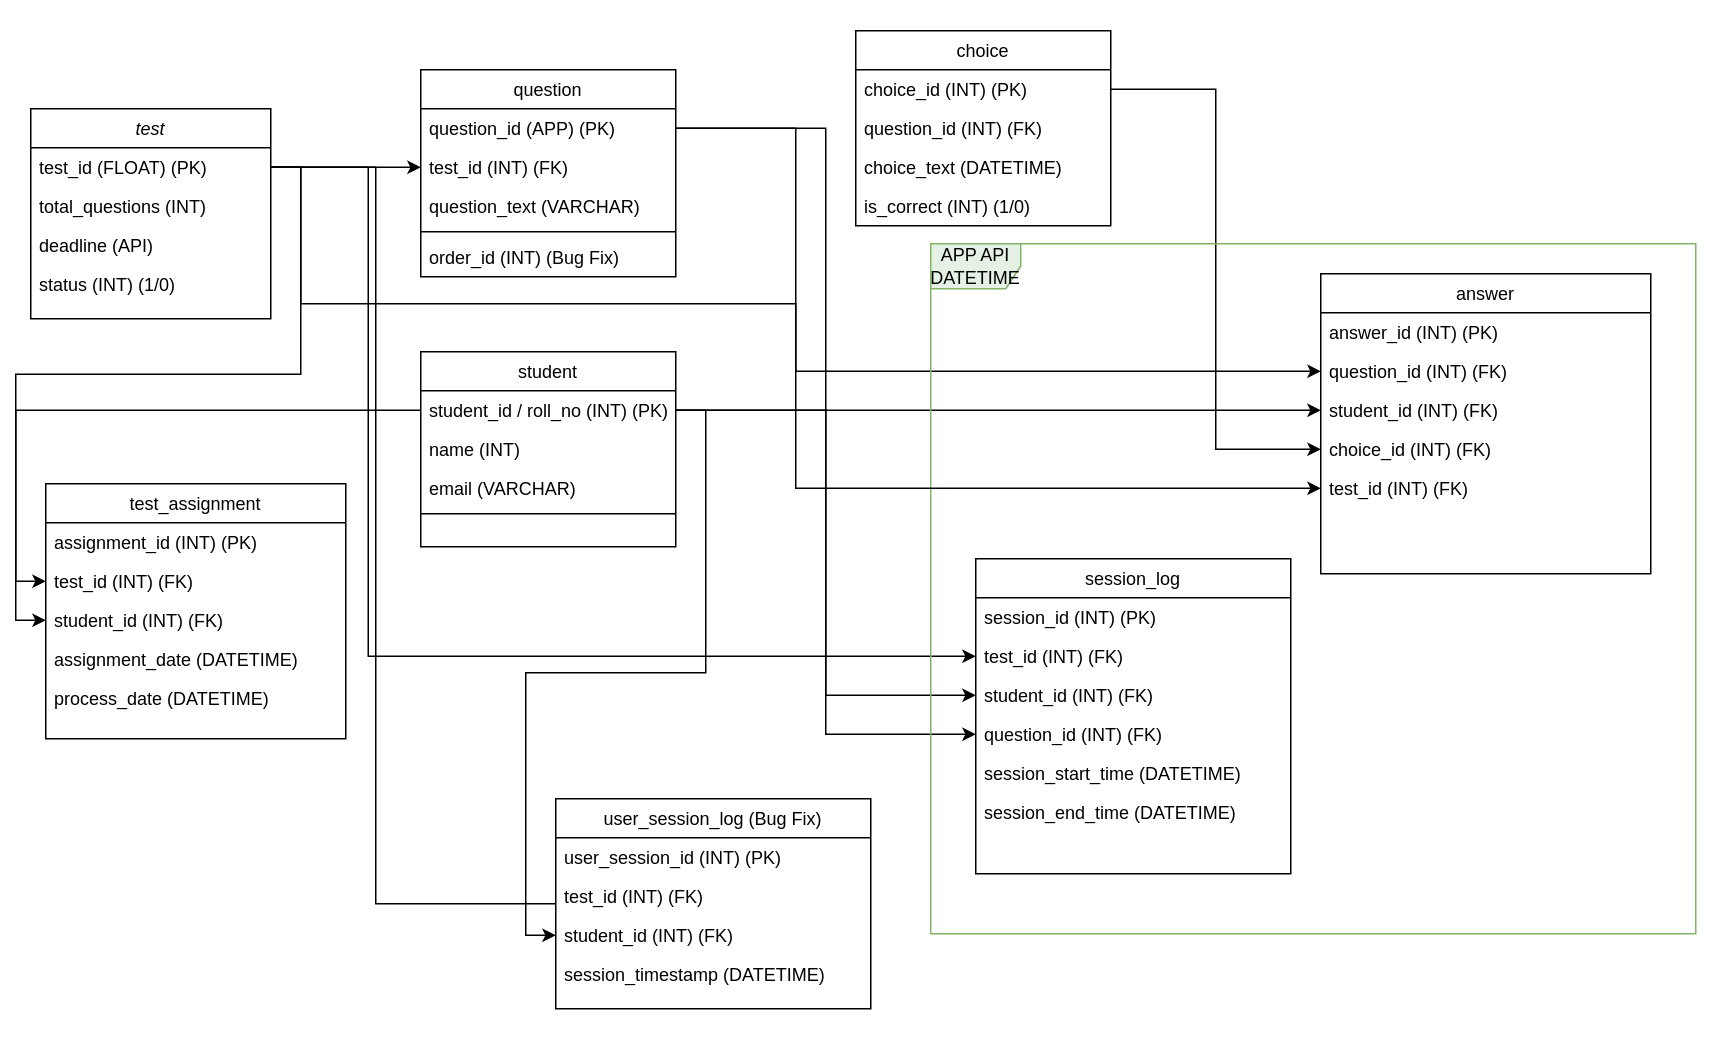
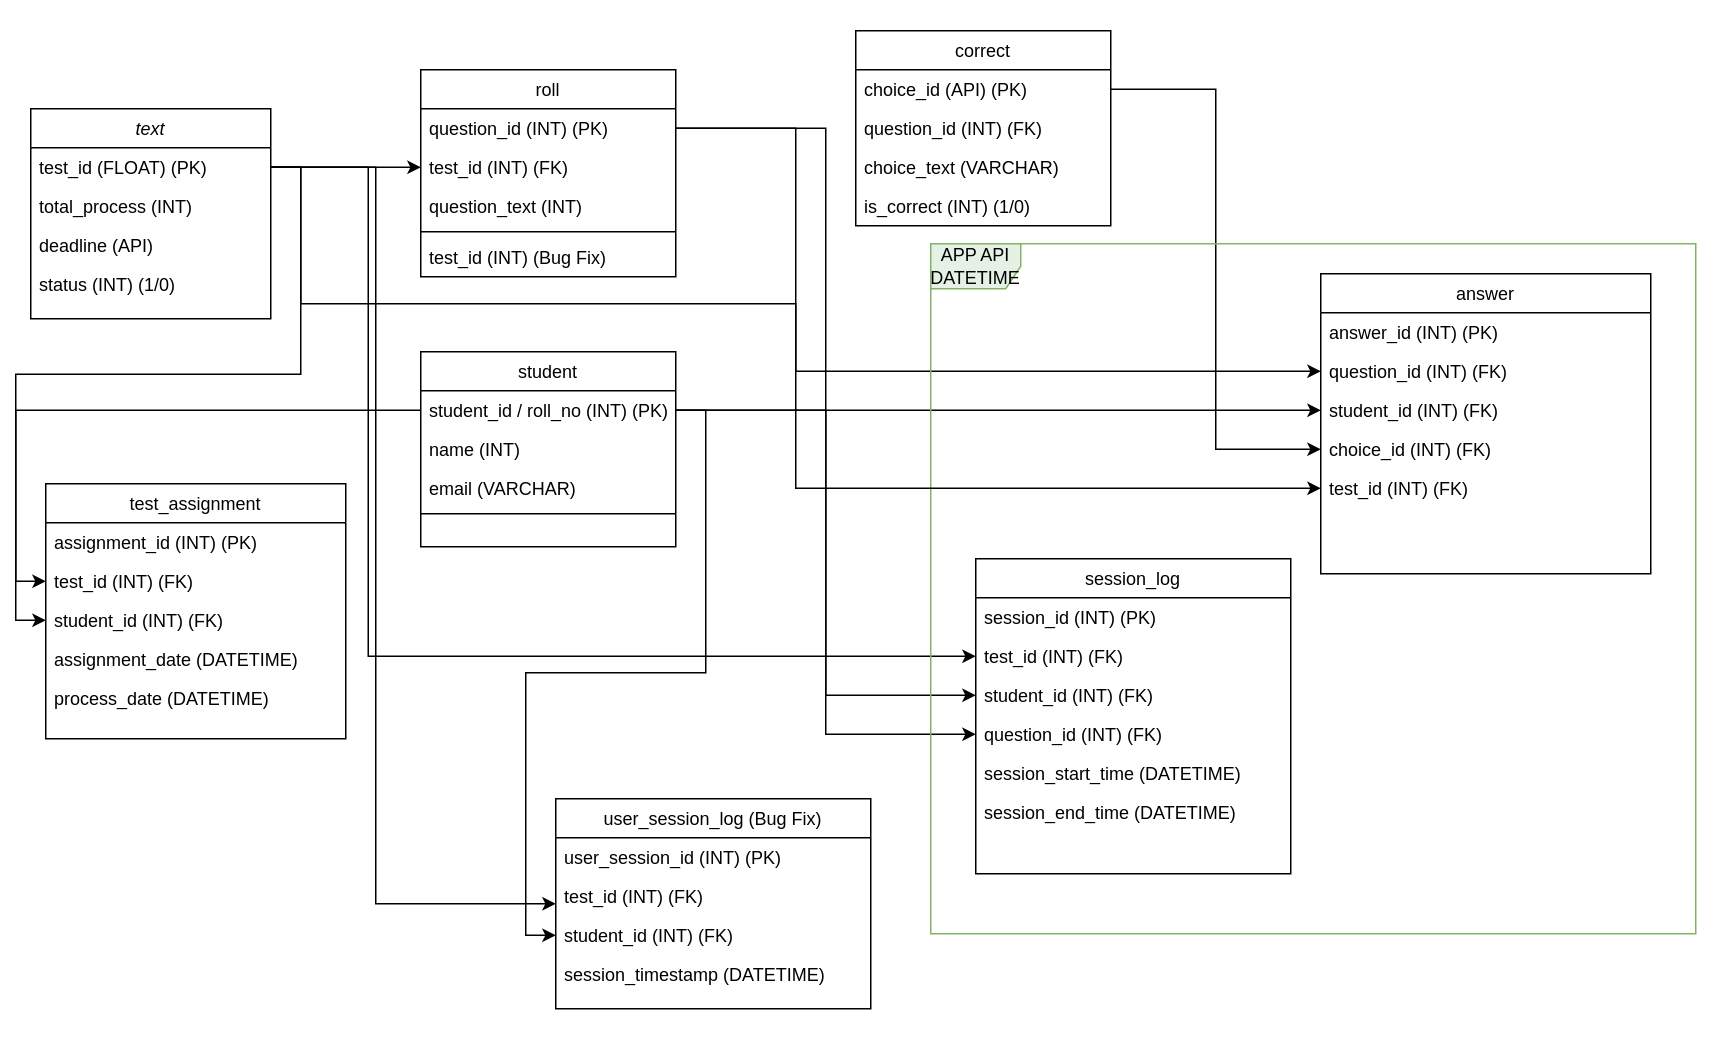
(983, 51) -> (983, 51)
(548, 90) -> (548, 90)
(955, 90) -> (955, 90)
(150, 129) -> (150, 129)
(531, 129) -> (531, 129)
(970, 168) -> (965, 168)
(138, 207) -> (130, 207)
(540, 207) -> (520, 207)
(538, 258) -> (533, 258)
(547, 904) -> (544, 904)
